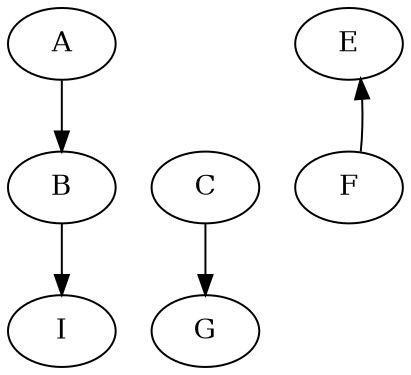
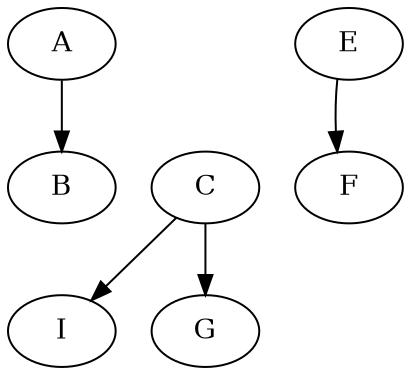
(362, 126) -> (336, 105)
(62, 249) -> (141, 252)
